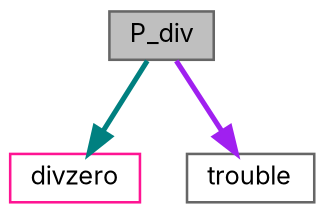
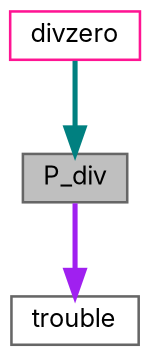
(125, 96) -> (75, 94)
